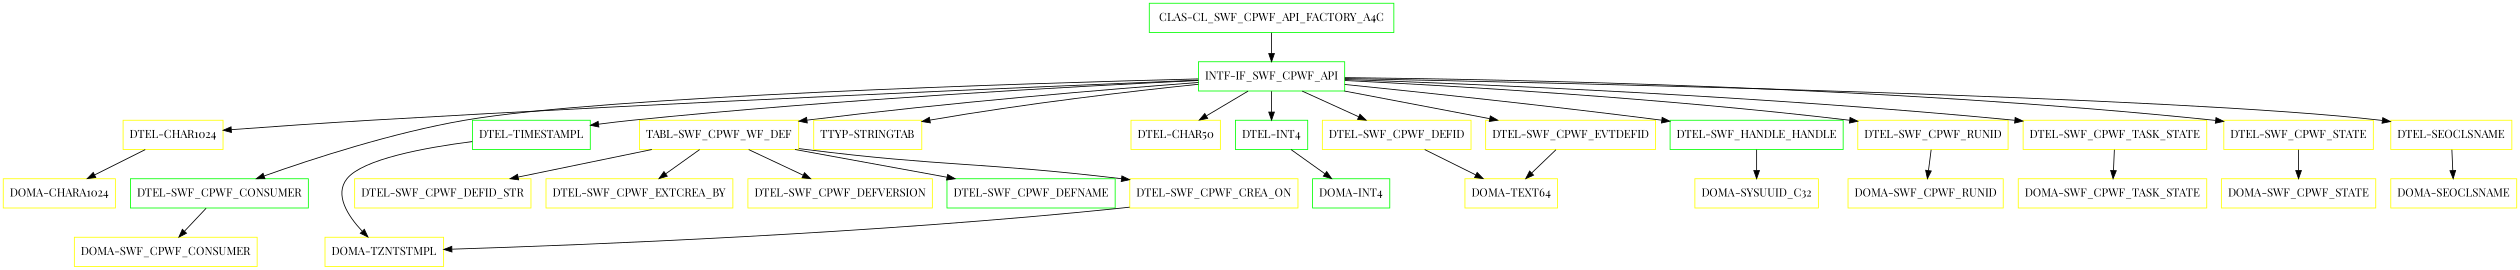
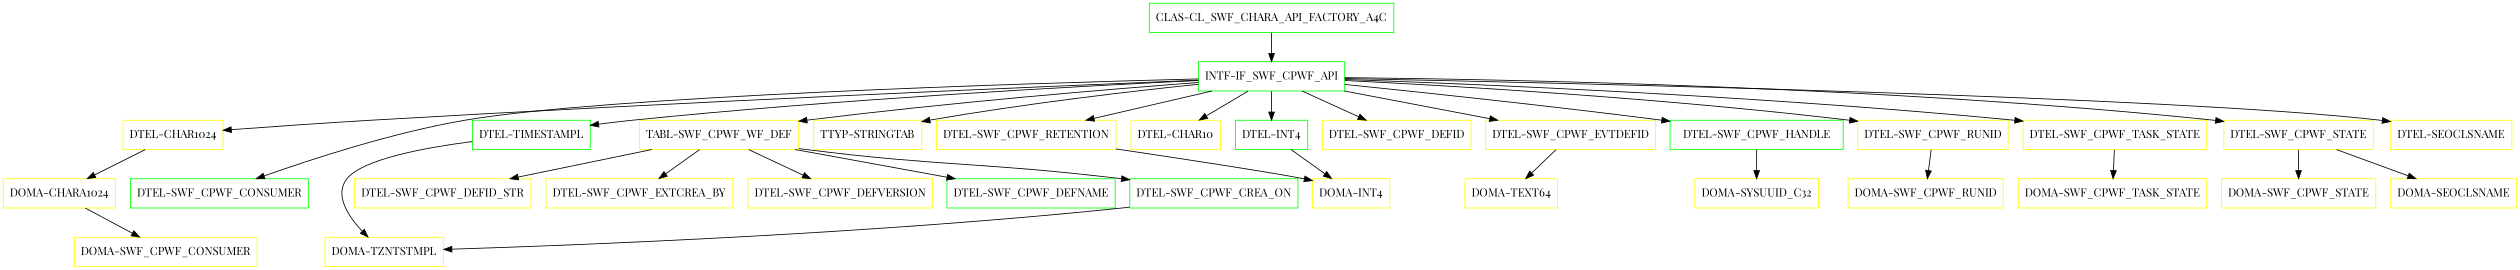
(1272, 18) -> (1272, 18)
none -> (1026, 135)
(1176, 135) -> (1176, 135)
(1757, 135) -> (1757, 135)
(2452, 160) -> (2372, 163)
(1450, 162) -> none
(1214, 193) -> (1214, 193)
(1351, 193) -> (1351, 193)
(195, 220) -> (109, 221)
